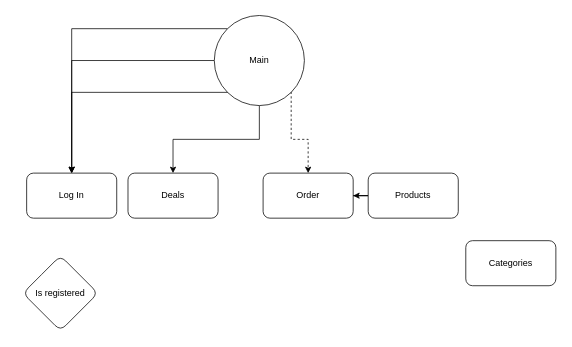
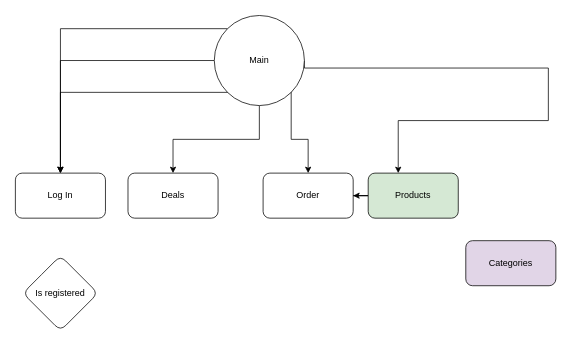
none -> (477, 120)
(291, 137) -> (291, 137)
(72, 195) -> (60, 195)
(413, 195) -> (413, 195)
(510, 263) -> (510, 263)
